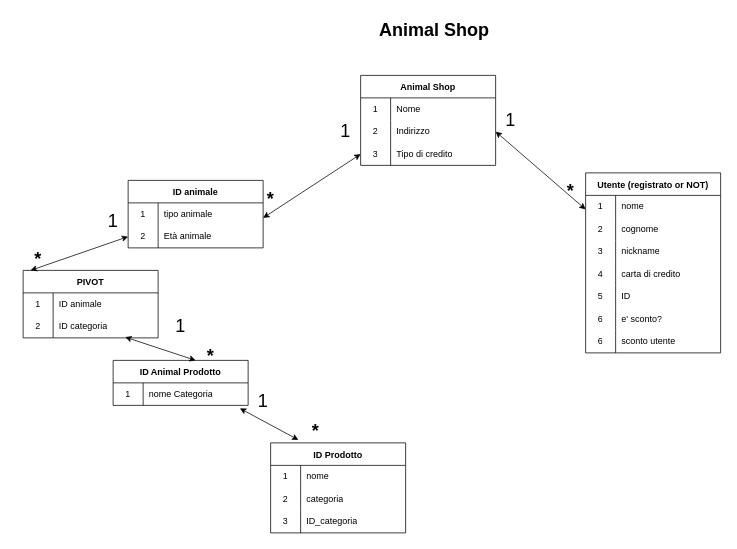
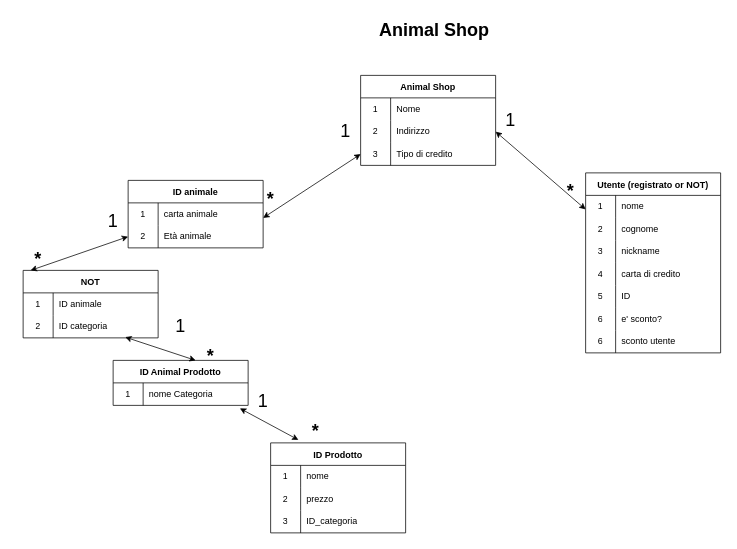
(189, 214) -> (193, 214)
(90, 282) -> (90, 282)
(328, 499) -> (321, 499)
